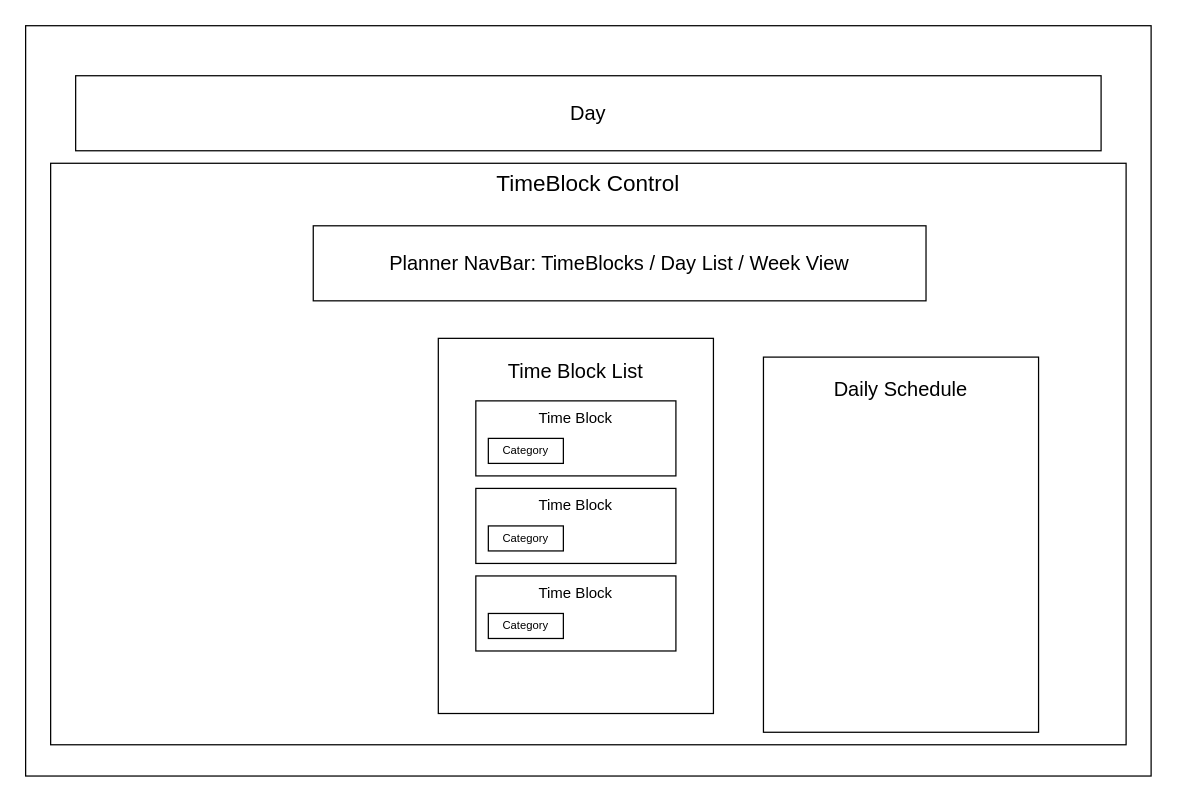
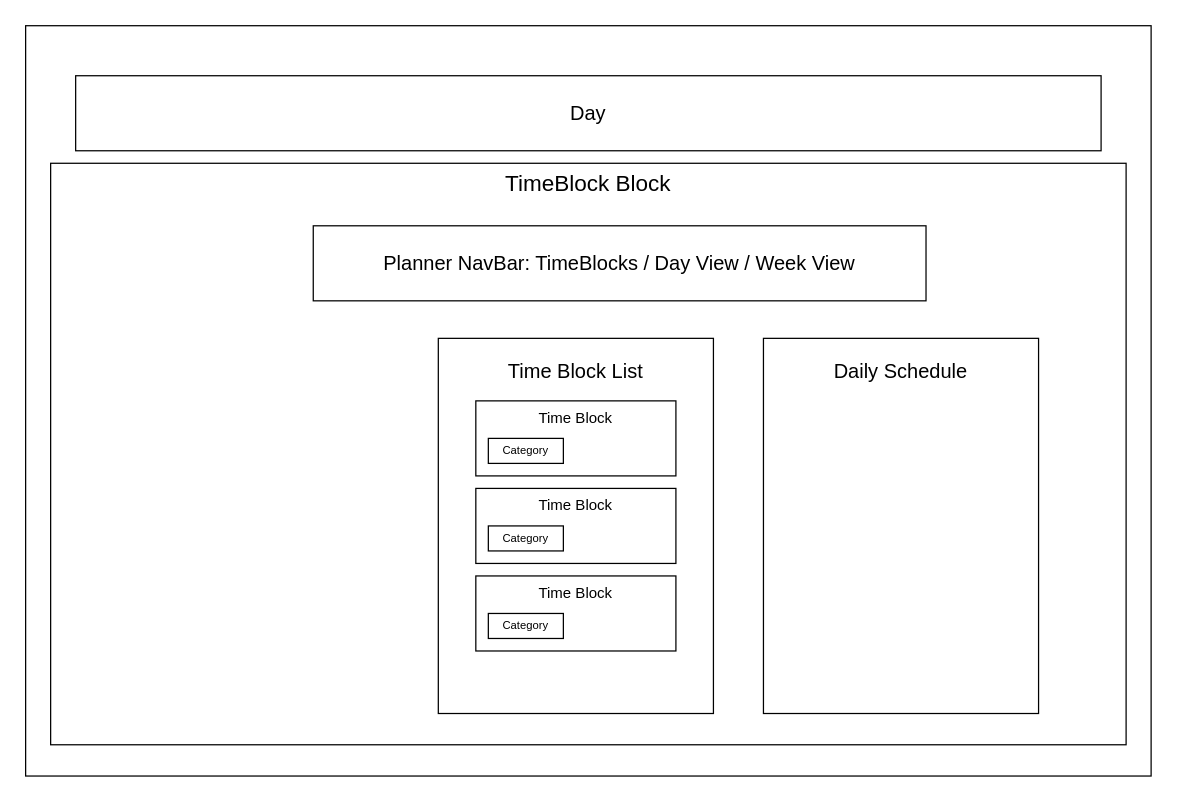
(588, 185) -> (588, 185)
(619, 263) -> (619, 263)
(901, 544) -> (901, 526)
